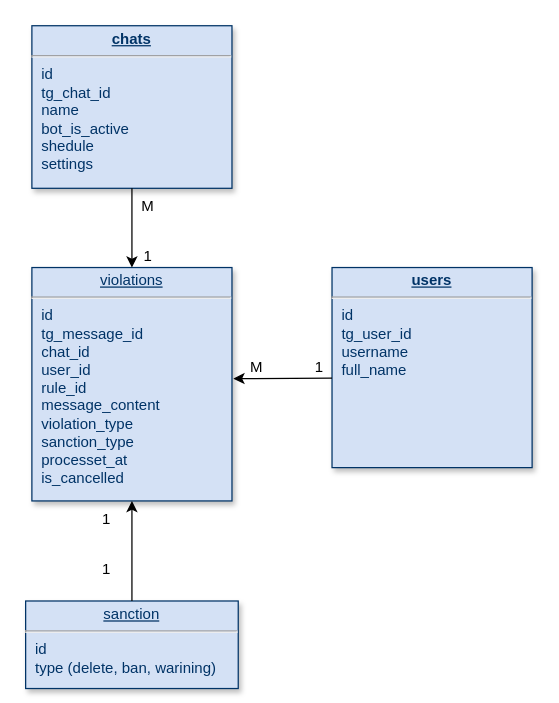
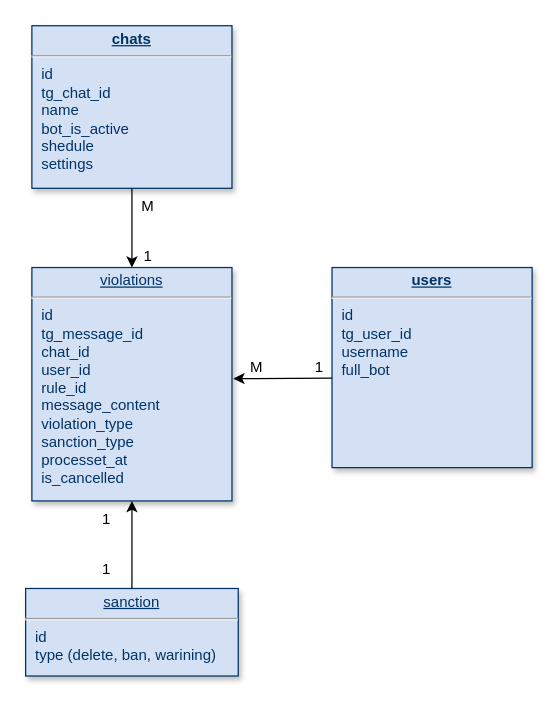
(372, 312) -> (372, 312)
(132, 644) -> (132, 632)
